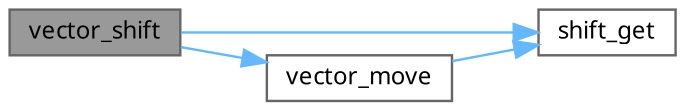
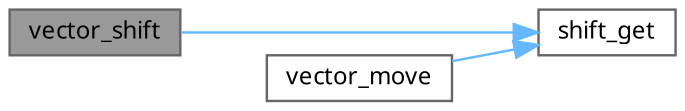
(212, 53) -> none
